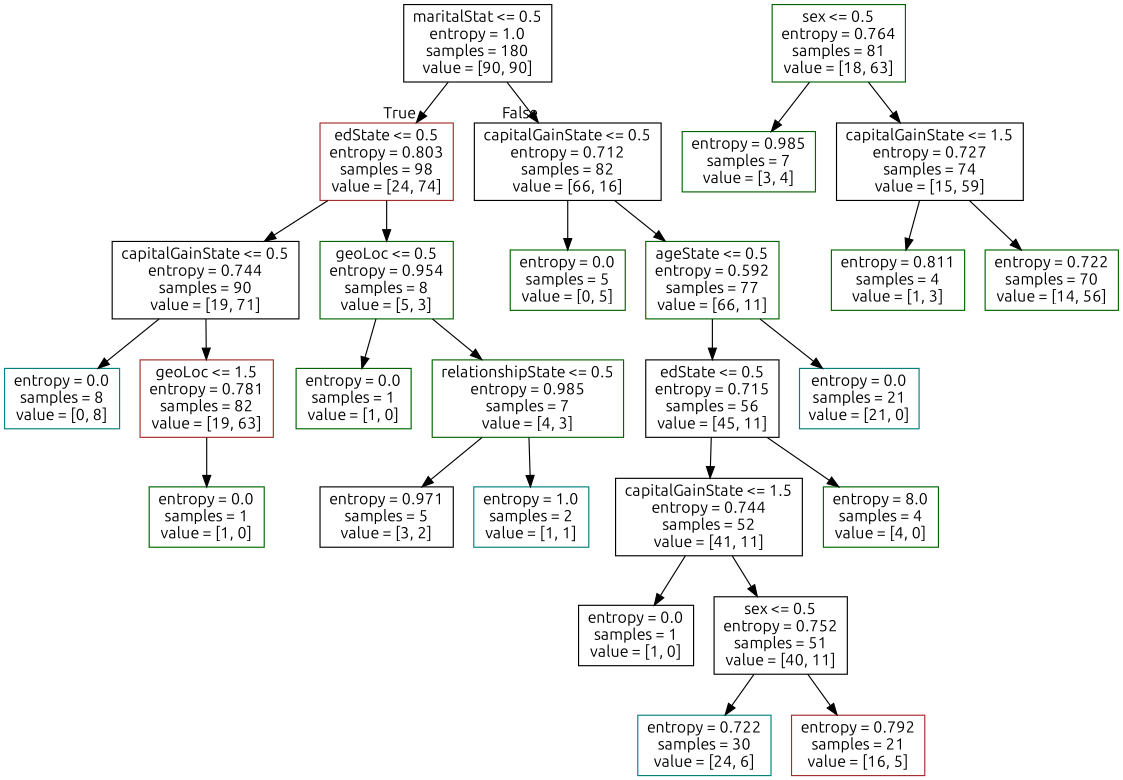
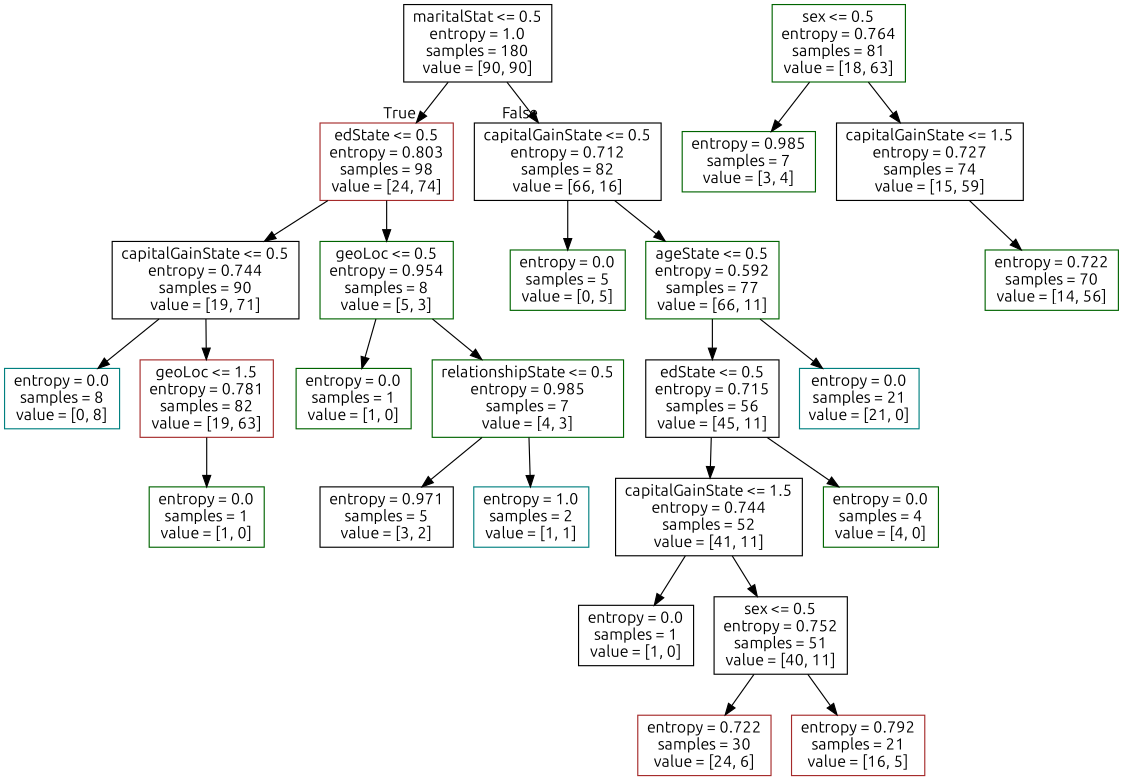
(898, 280) -> none
(881, 517) -> (881, 517)
(704, 745) -> (704, 745)
